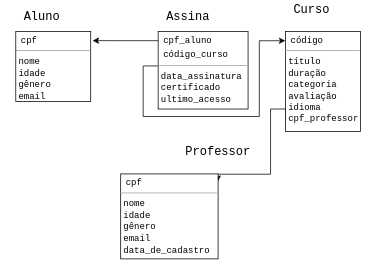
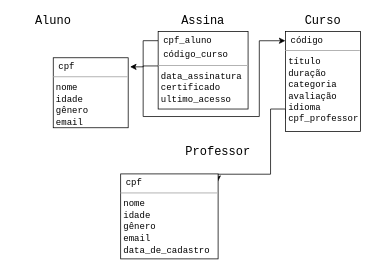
(312, 10) -> (323, 22)
(42, 18) -> (53, 22)
(188, 18) -> (203, 22)
(53, 67) -> (90, 93)
